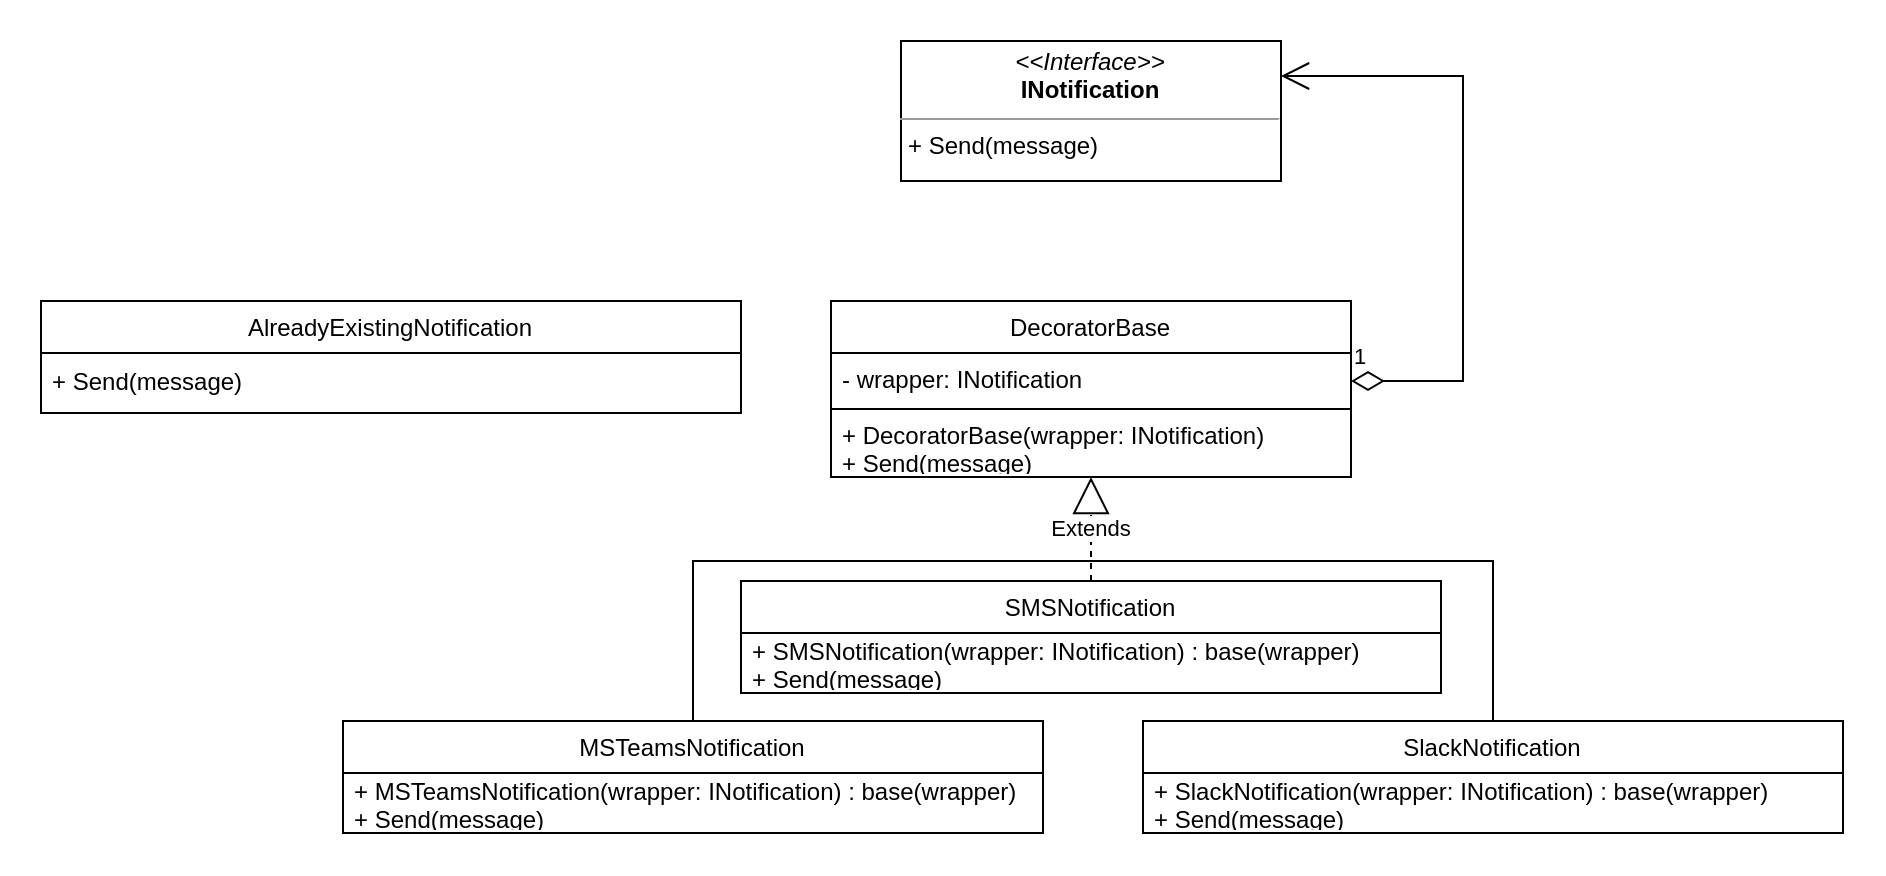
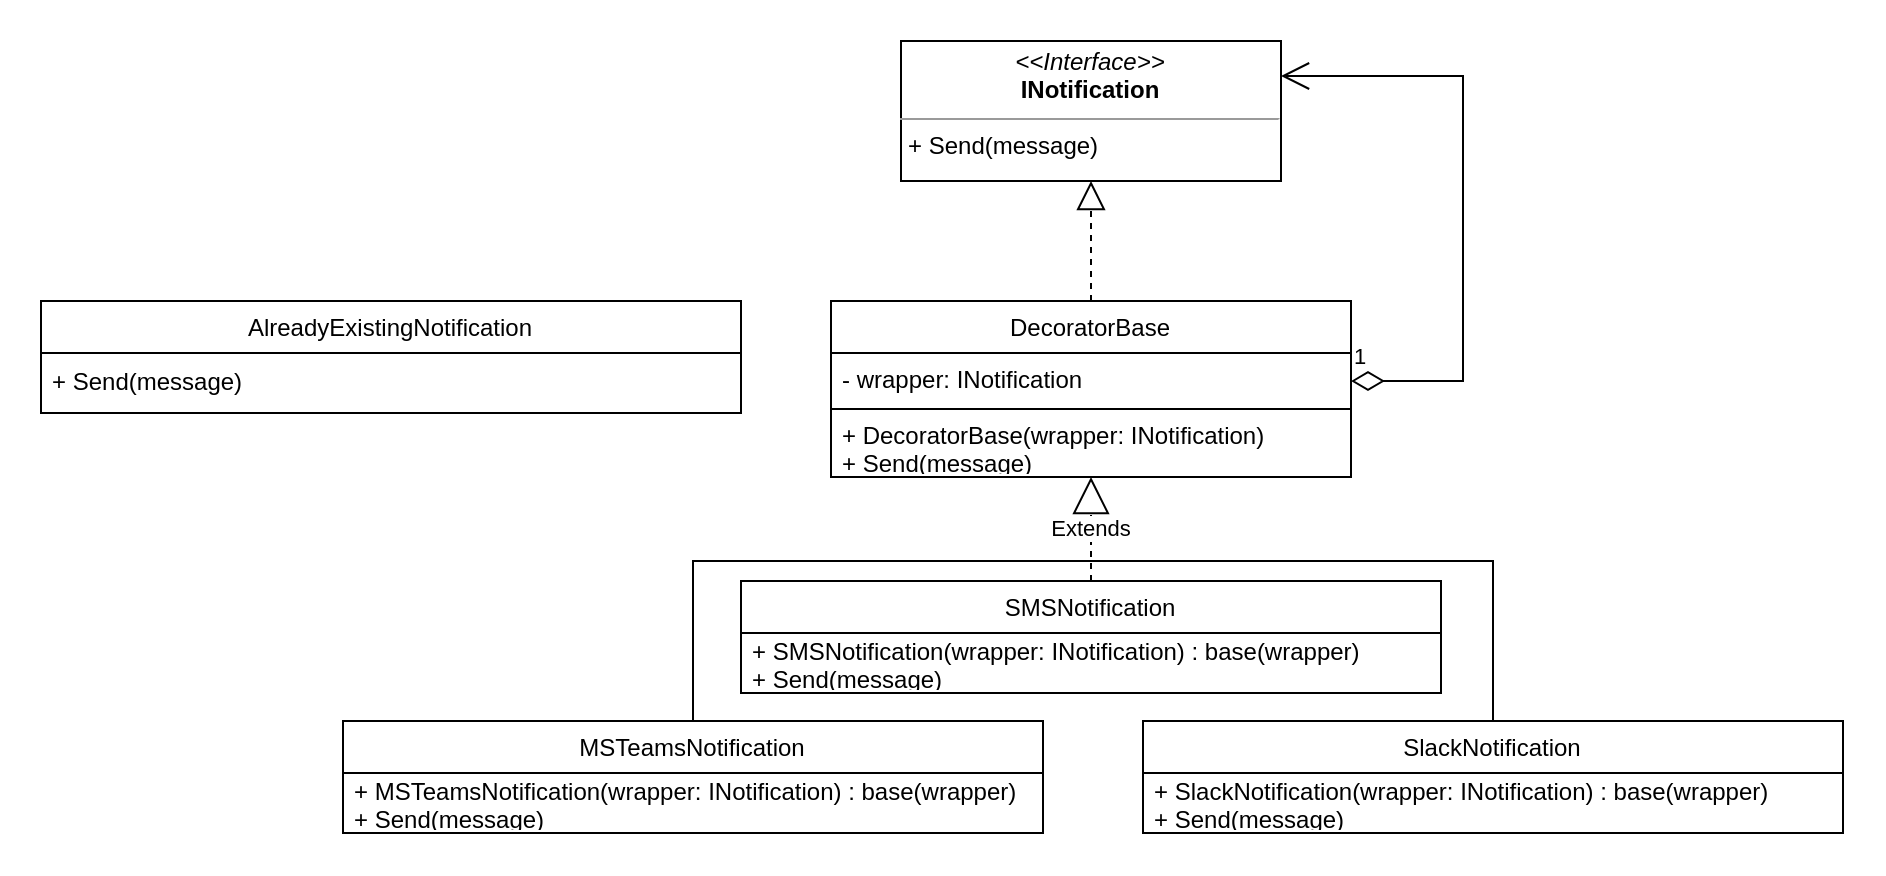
none -> (1091, 254)
